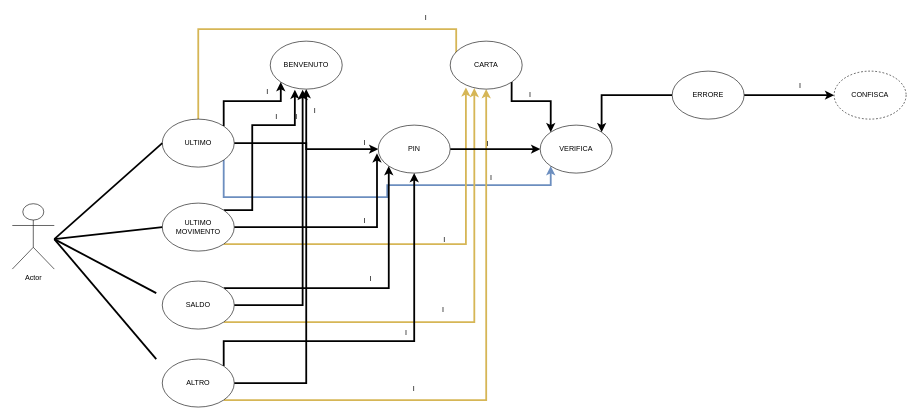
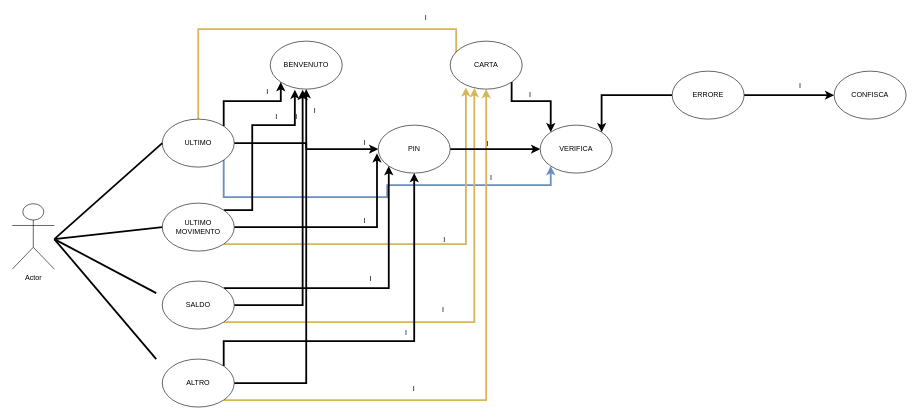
(870, 95) -> (870, 95)
